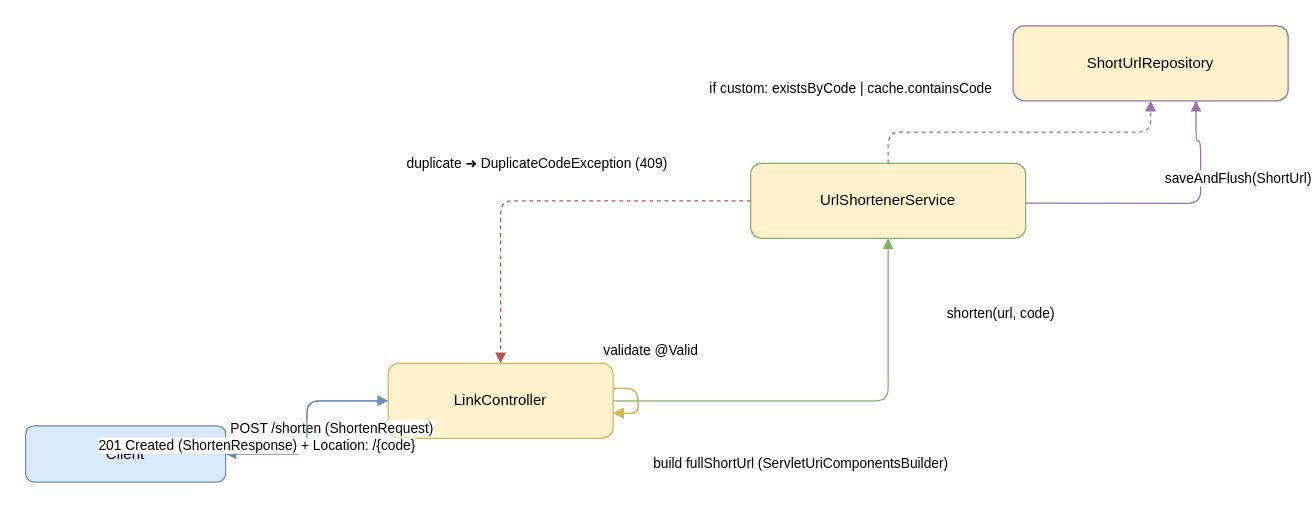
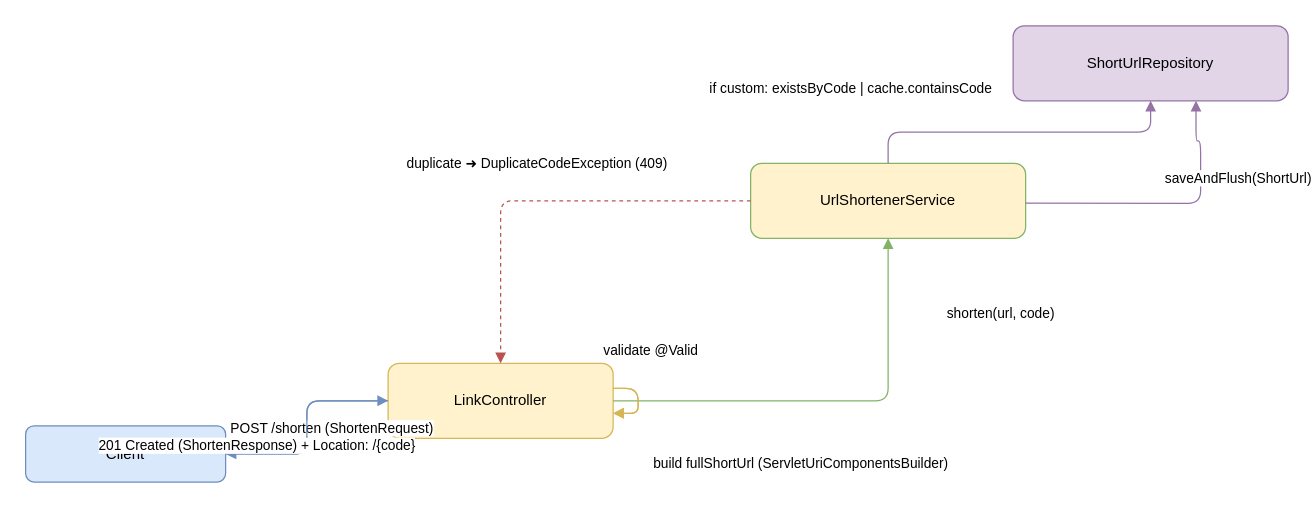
(1151, 63) -> (1151, 63)
(1016, 132) -> (1016, 132)
